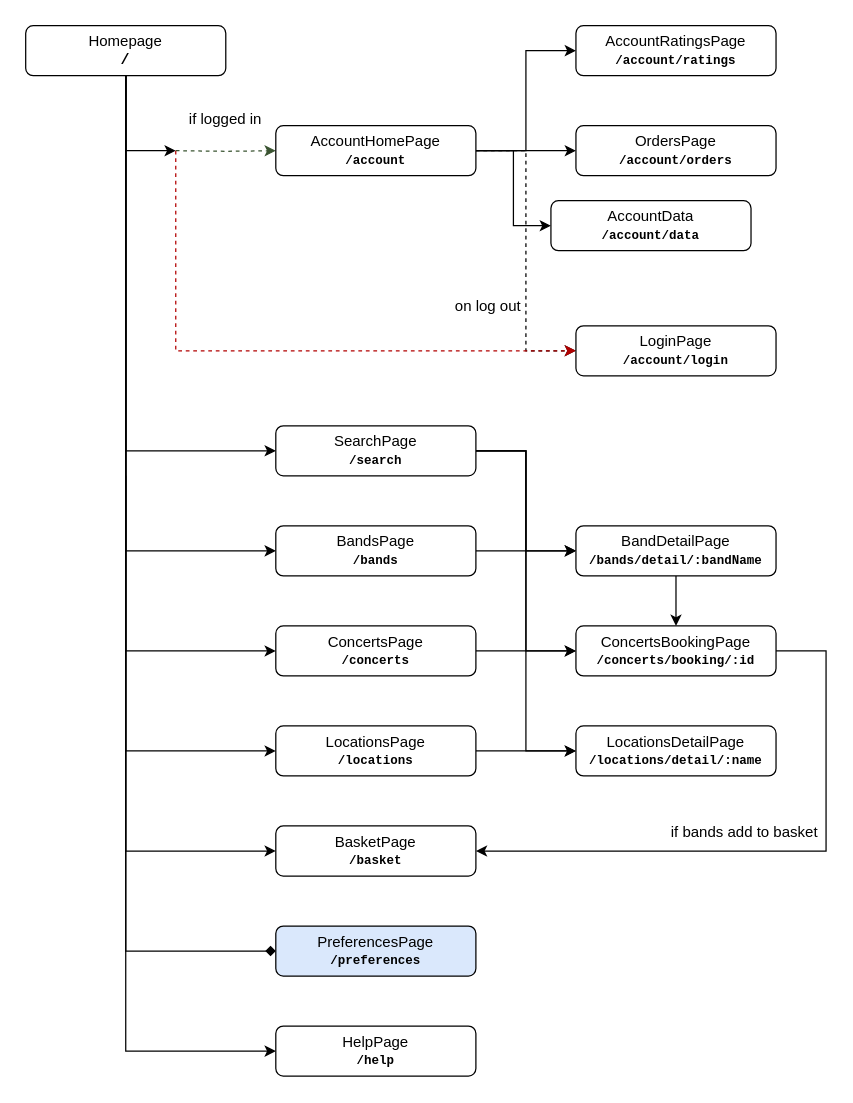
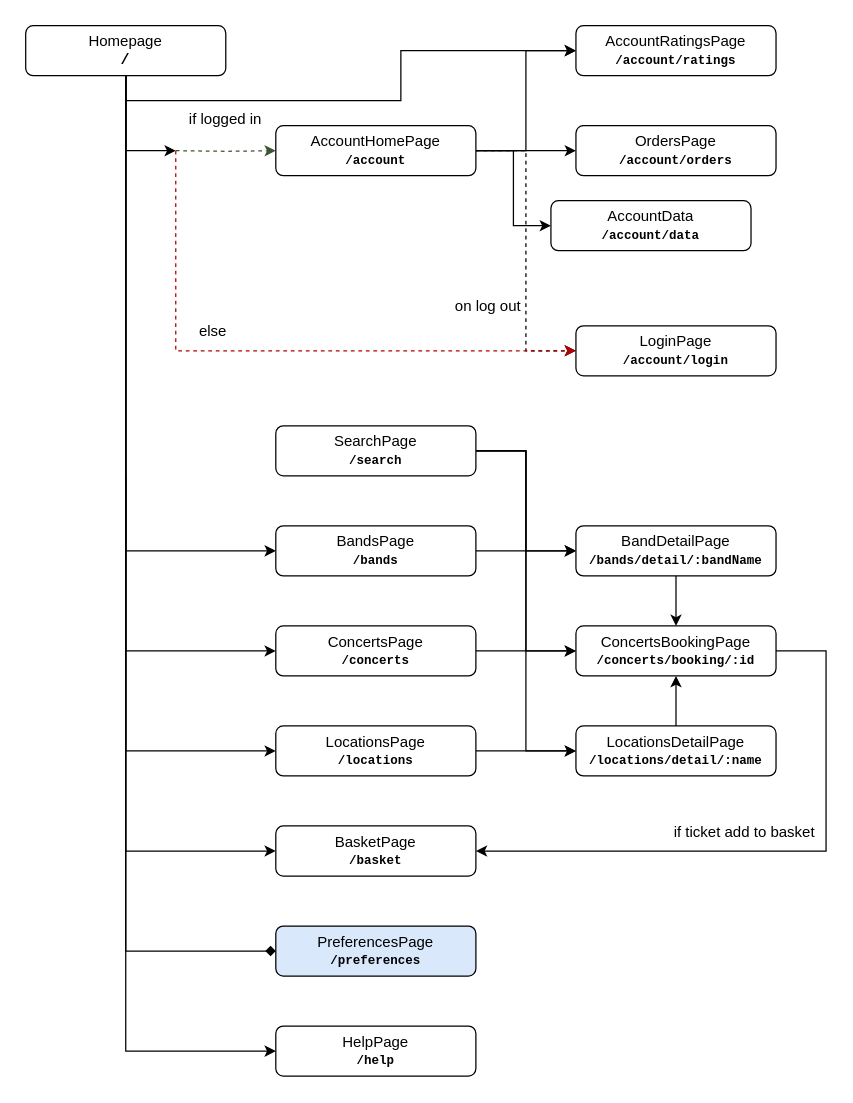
none -> (213, 332)
(198, 451) -> (350, 101)
none -> (676, 705)
(744, 832) -> (744, 832)
